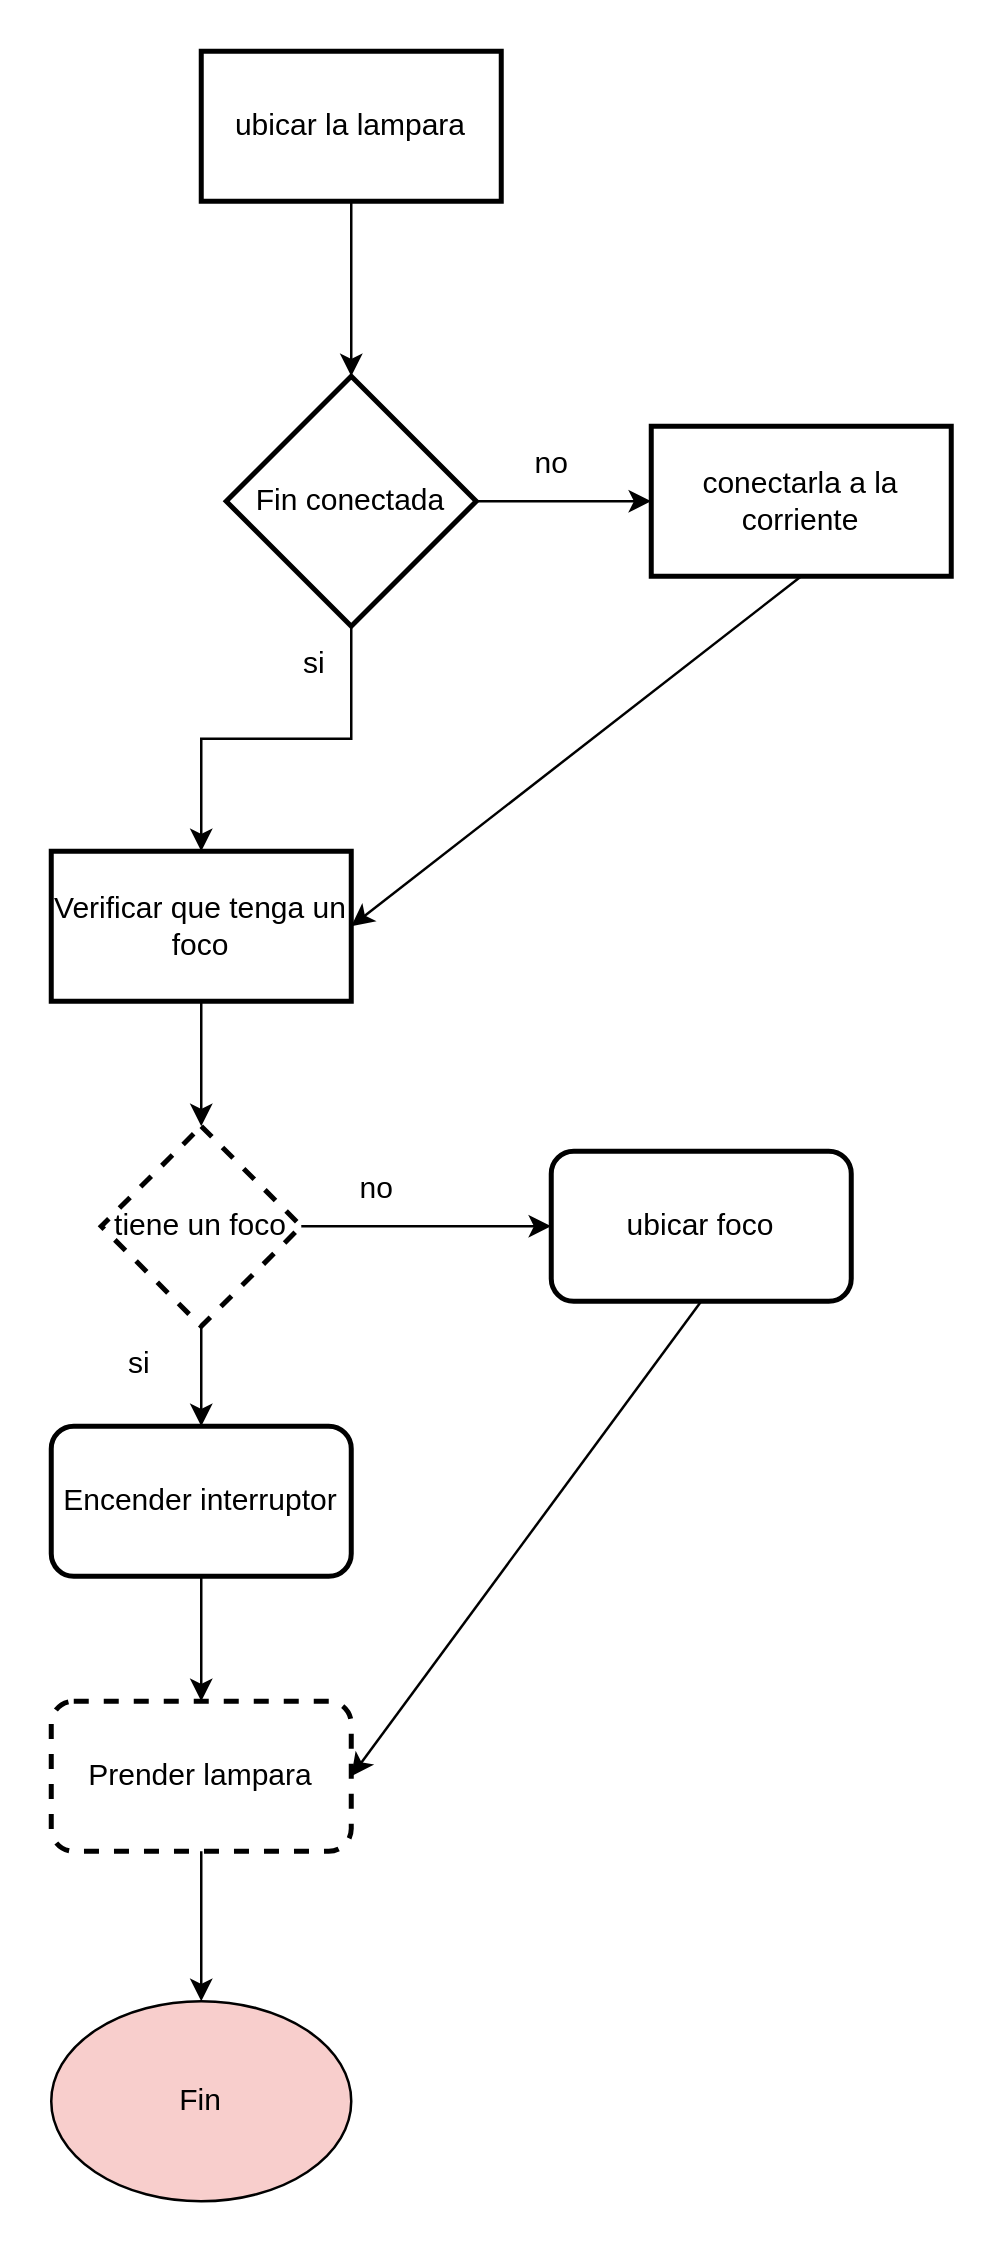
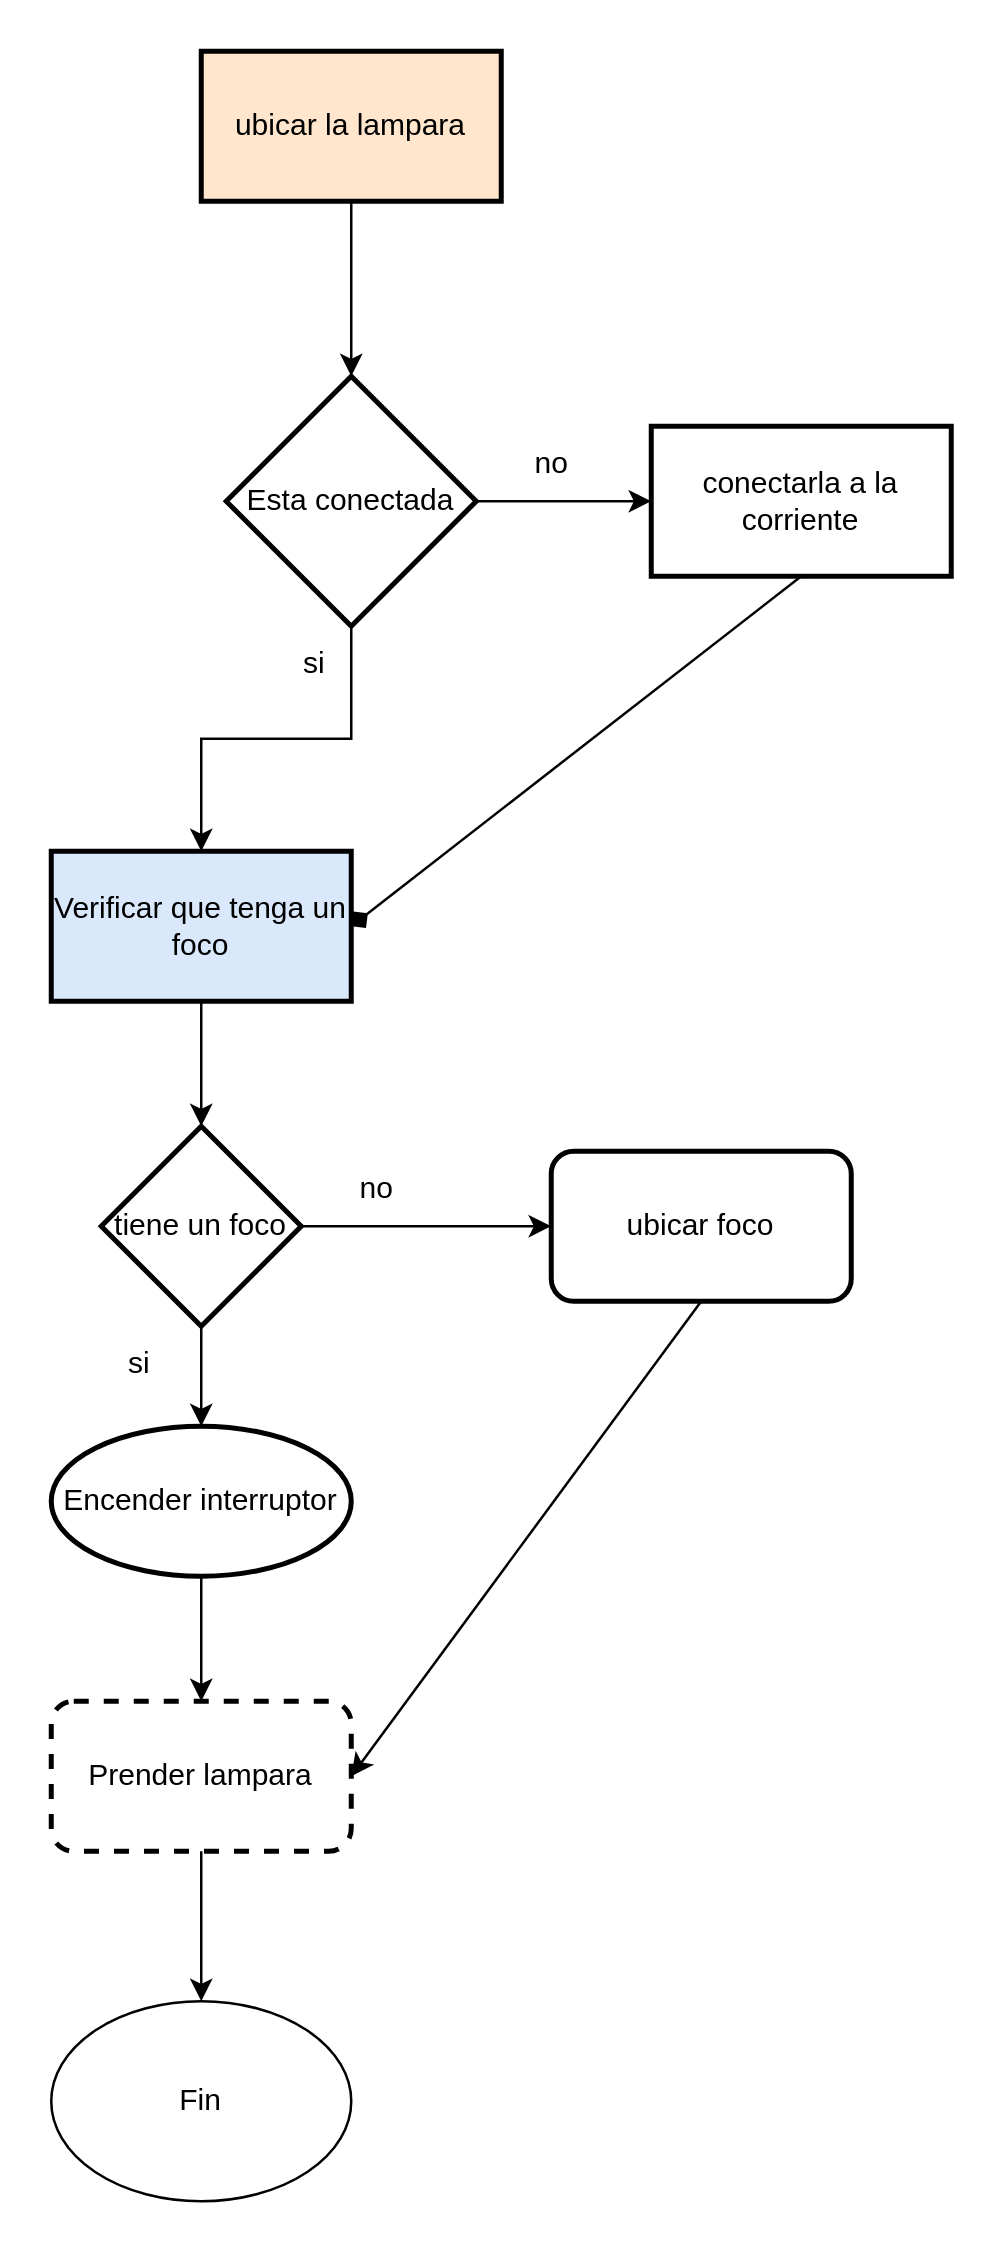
(351, 126) -> (351, 126)
(351, 501) -> (351, 501)
(367, 914) -> (368, 913)
(201, 926) -> (201, 926)
(201, 1226) -> (201, 1226)
(201, 1501) -> (201, 1501)
(201, 2101) -> (201, 2101)
